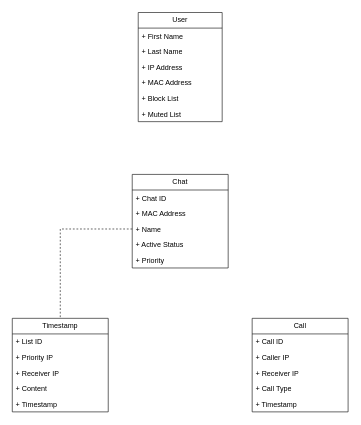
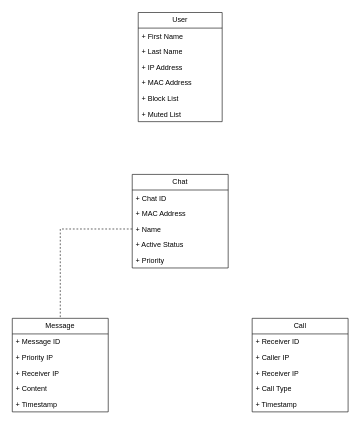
(60, 326) -> (60, 326)
(31, 342) -> (38, 342)
(270, 342) -> (279, 342)
